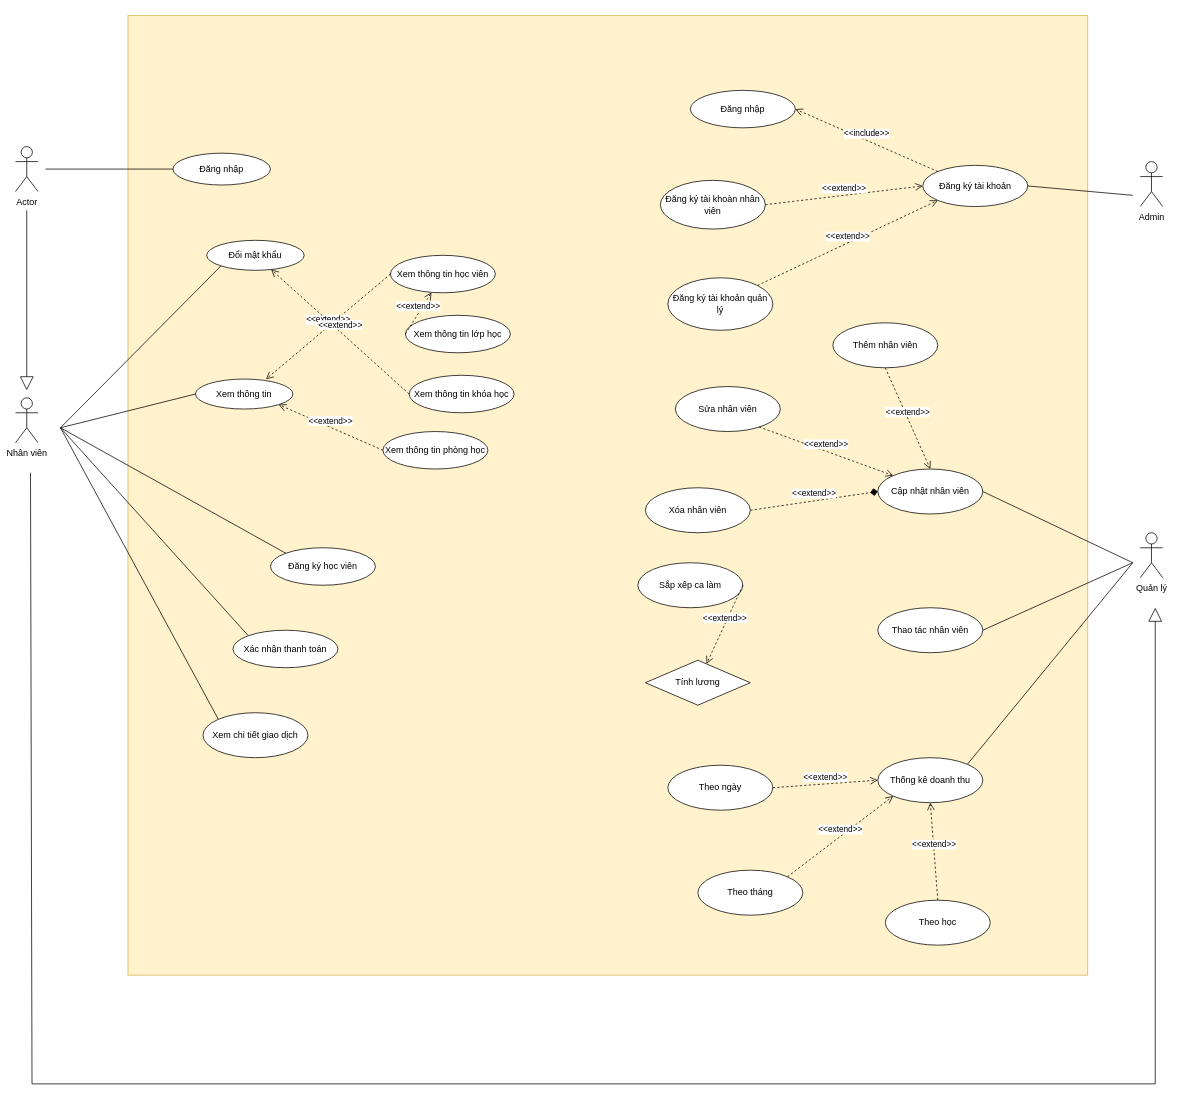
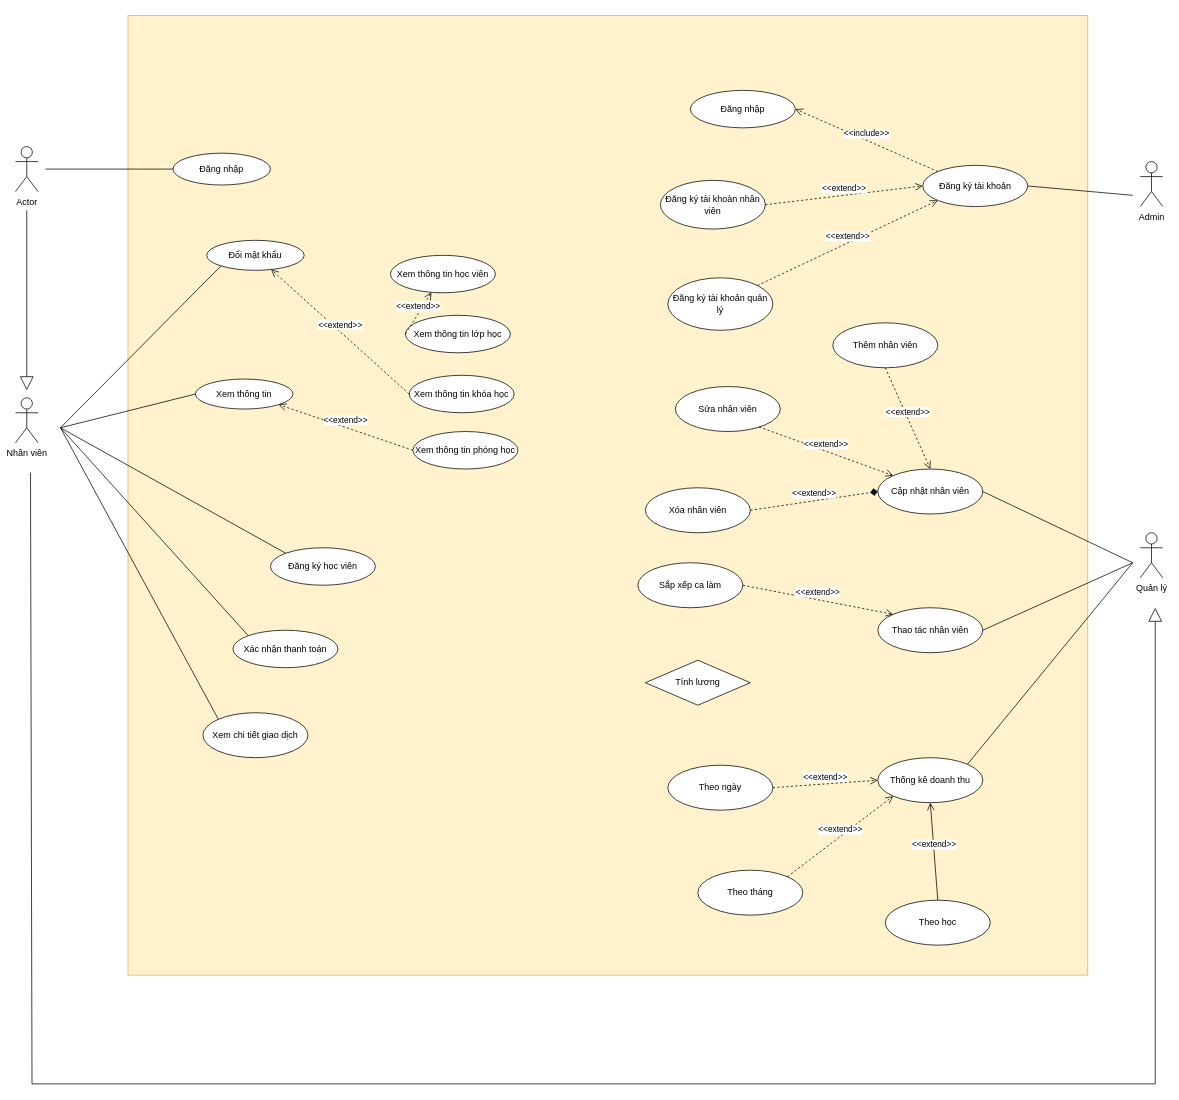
(296, 354) -> none
(435, 450) -> (465, 450)
(725, 624) -> (849, 606)
(936, 874) -> (936, 874)
